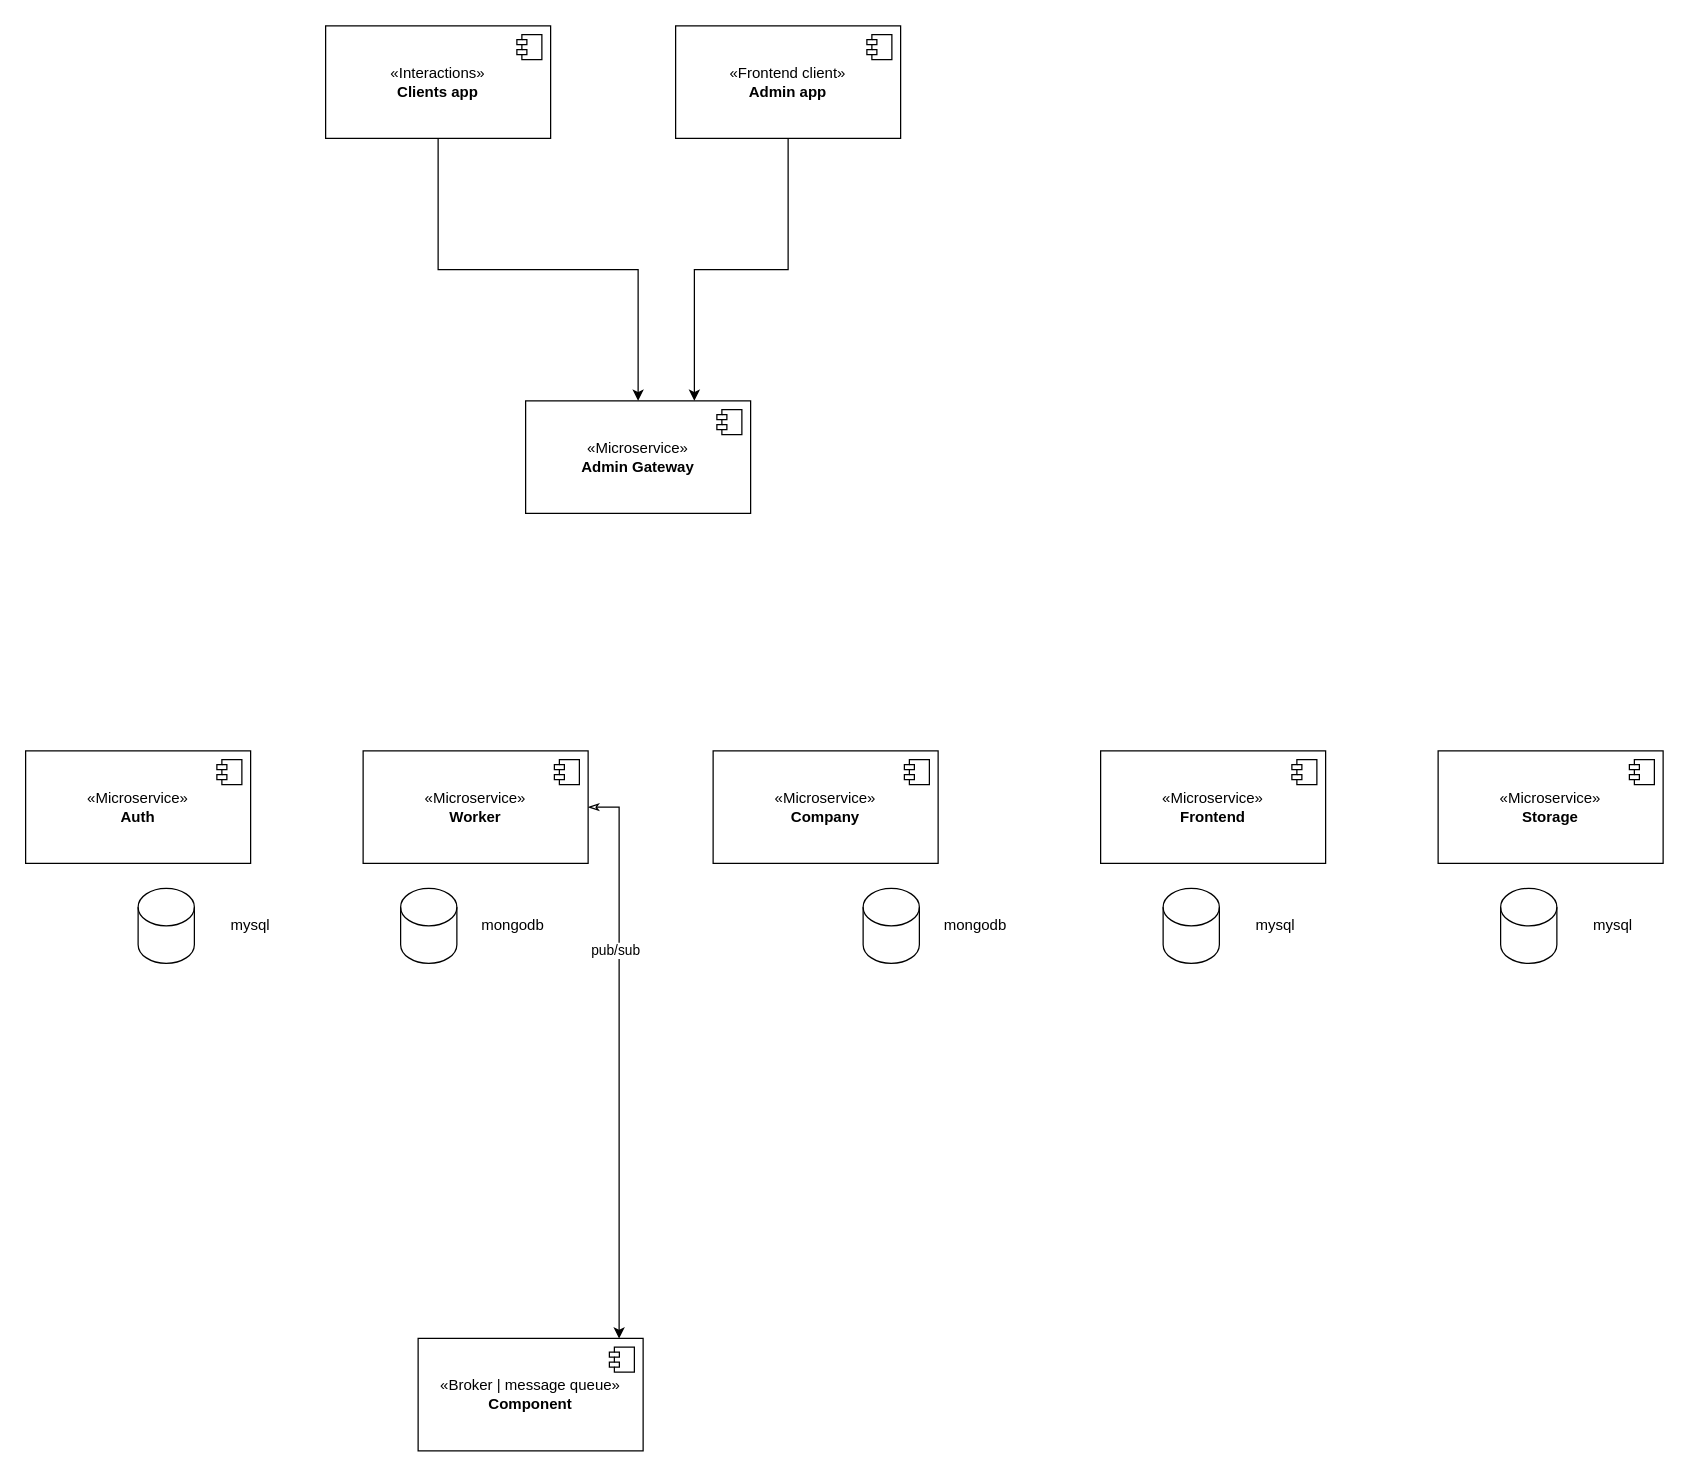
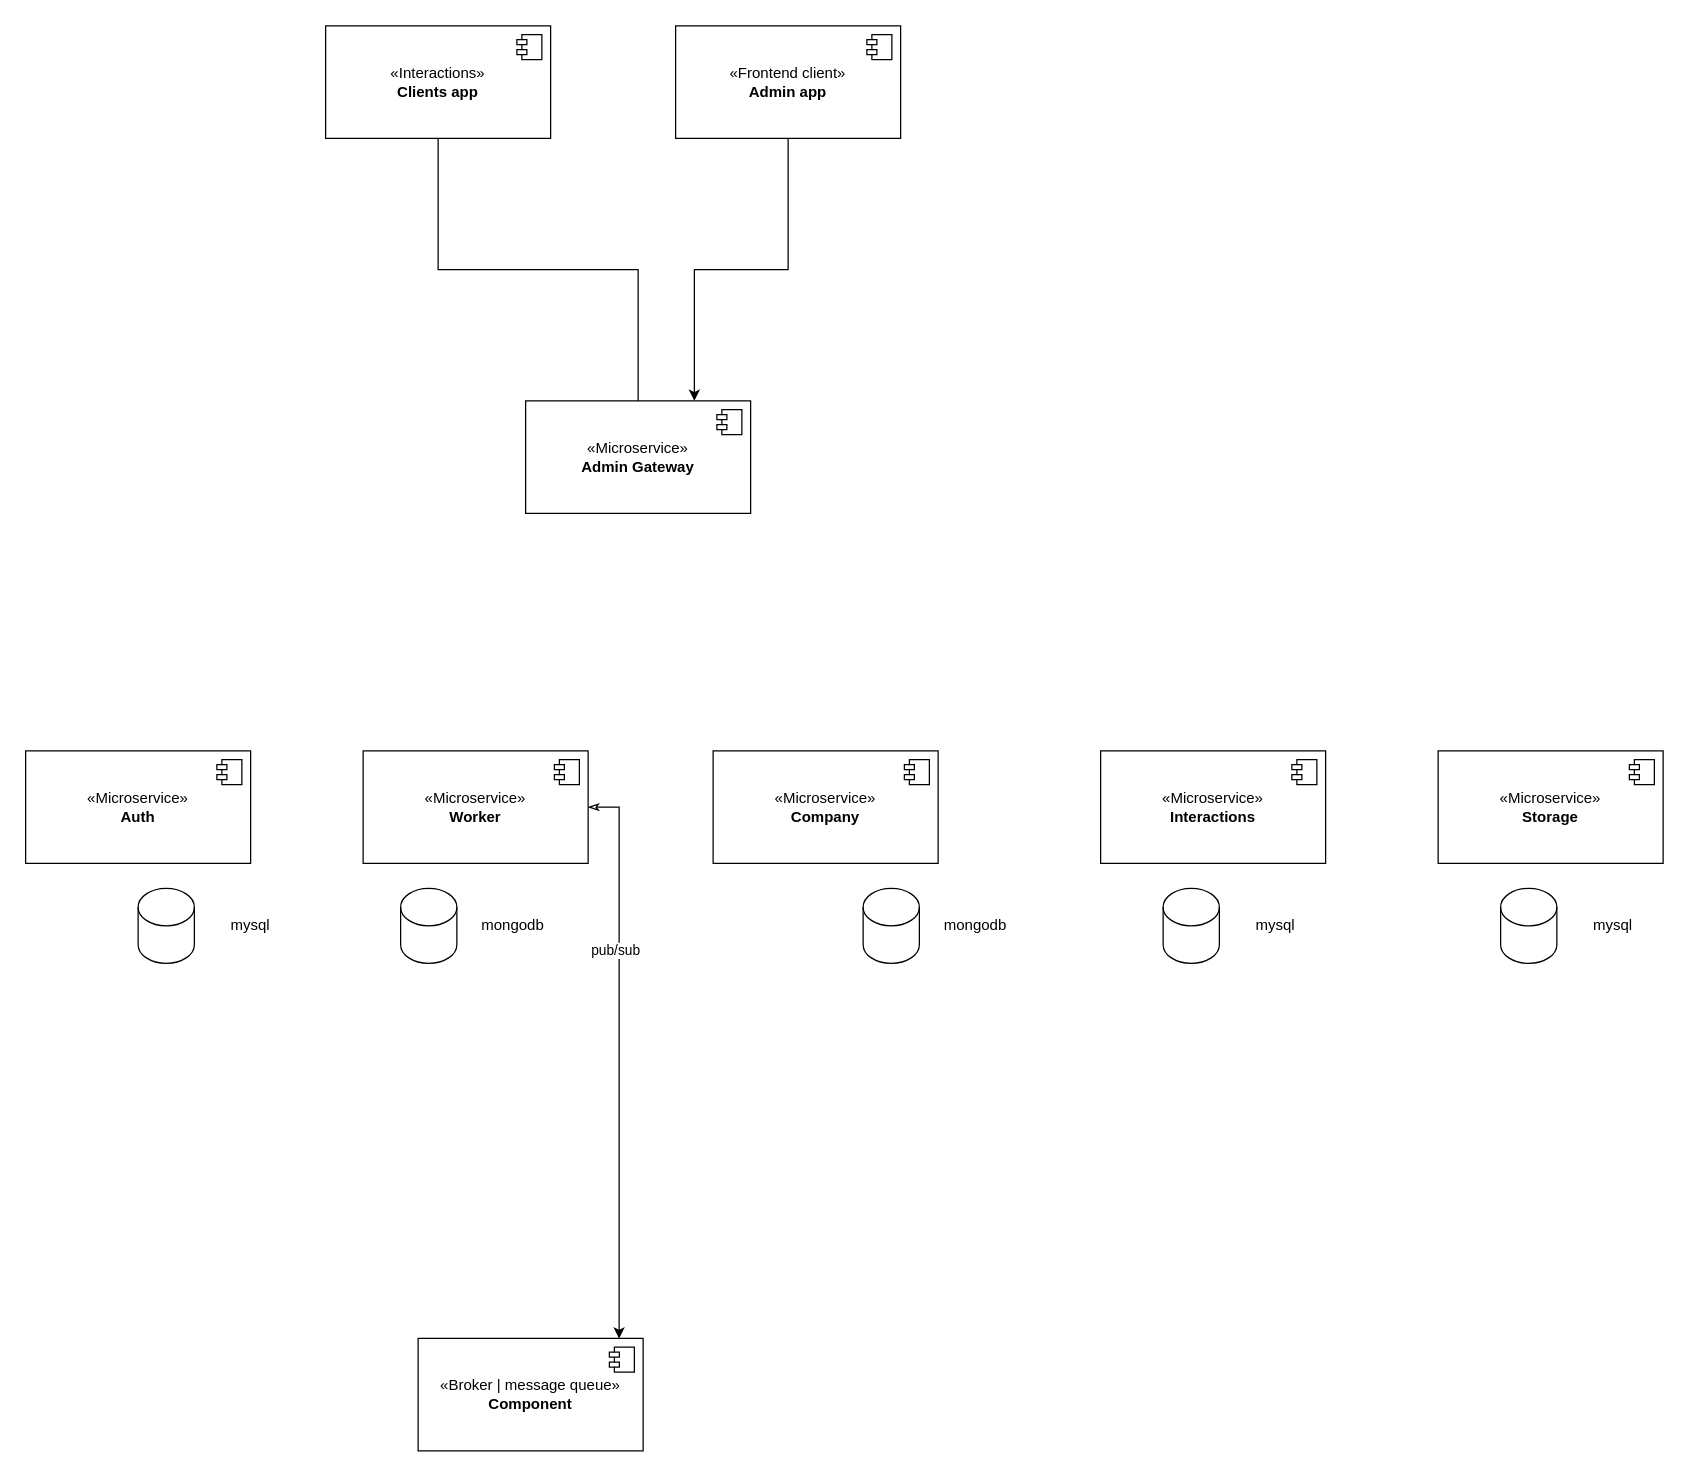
(638, 391) -> (638, 394)
(1213, 807) -> (1213, 807)
